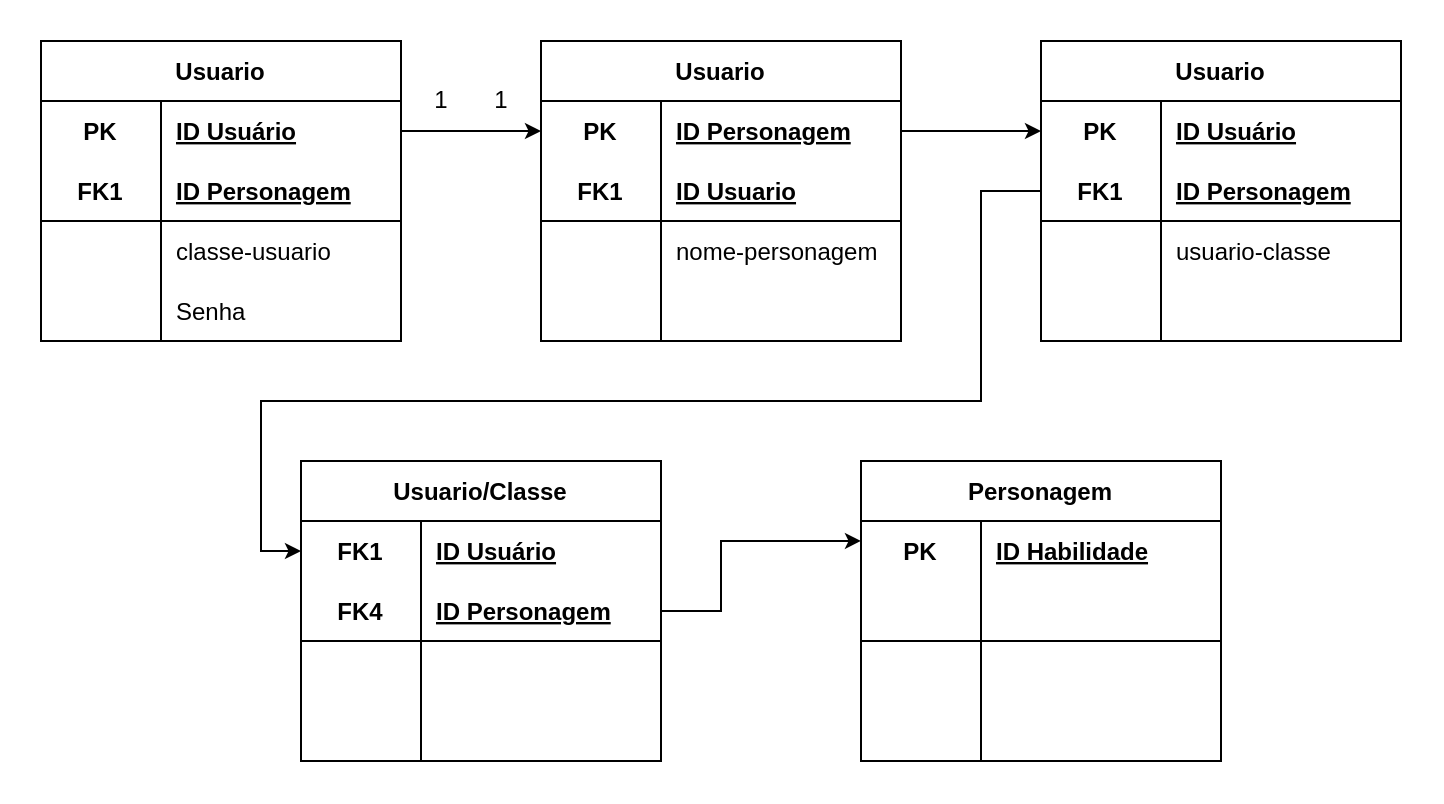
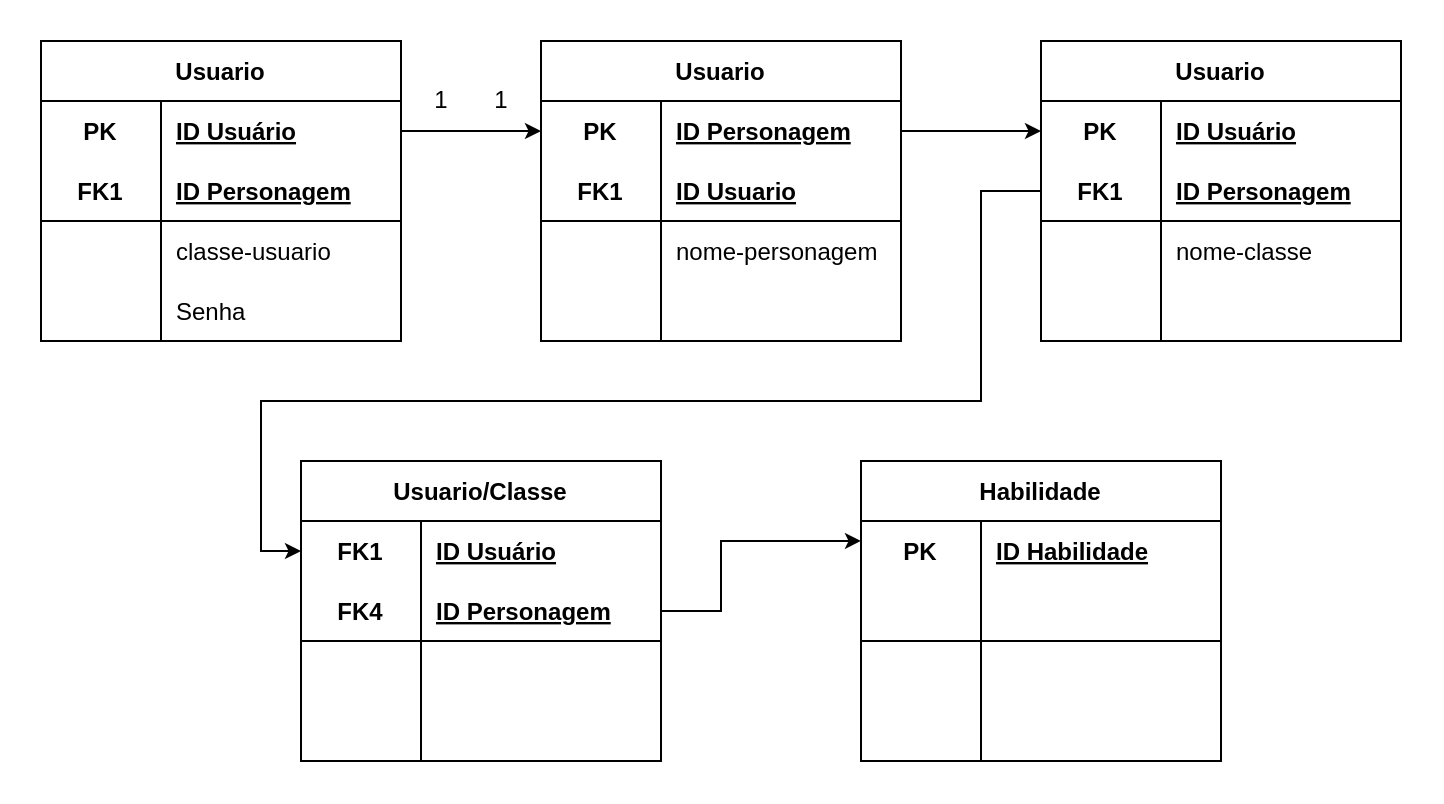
(1264, 252) -> (1247, 252)
(1040, 492) -> (1040, 492)
